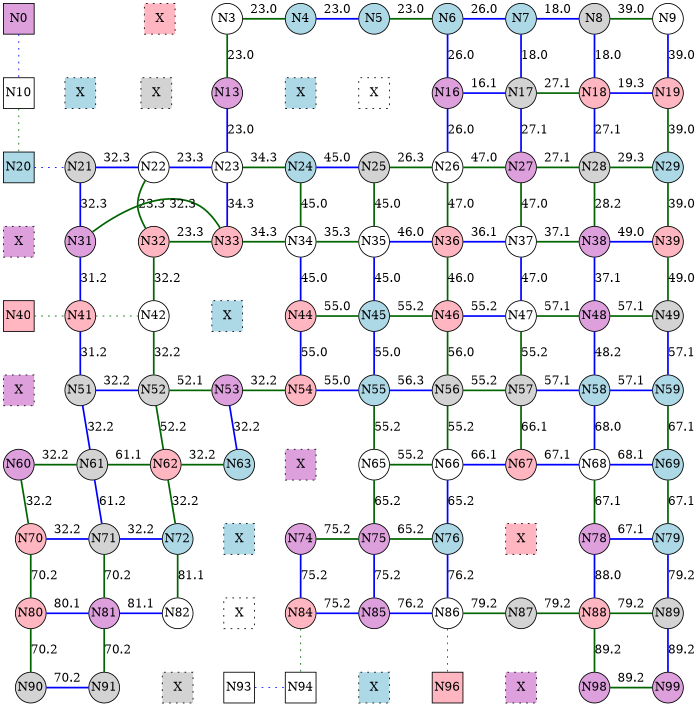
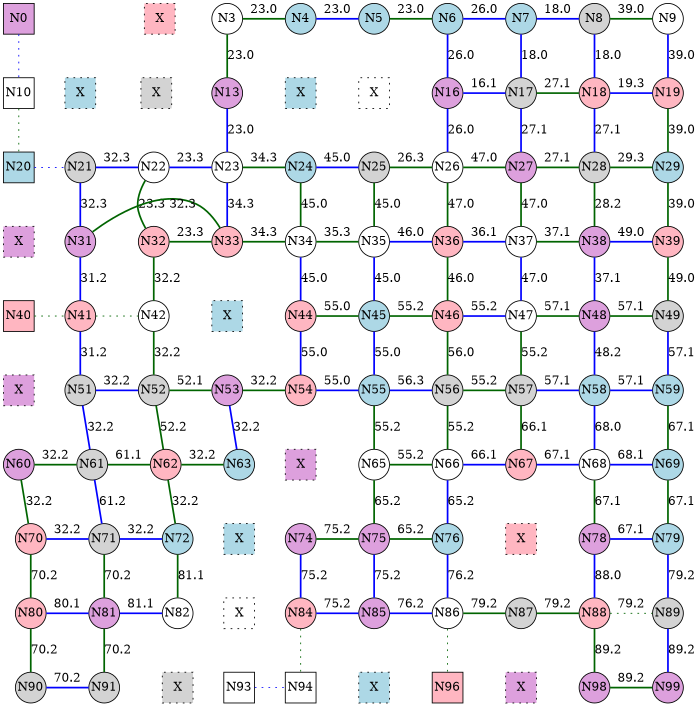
(631, 613) -> (631, 613)
